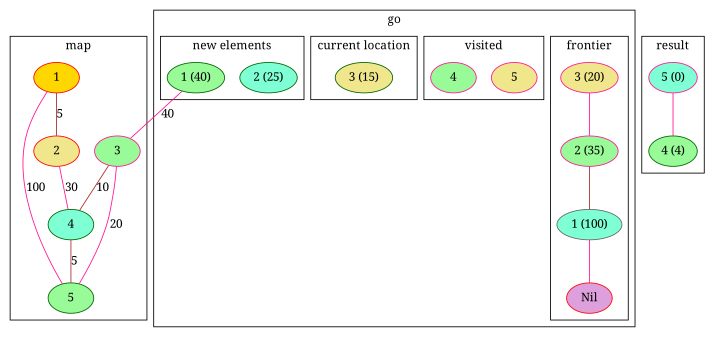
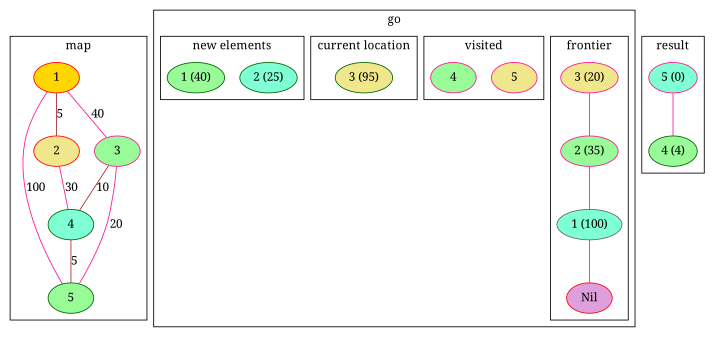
(364, 78) -> (364, 78)
(159, 112) -> (87, 114)
(589, 188) -> (589, 188)
